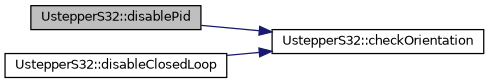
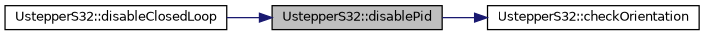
(243, 54) -> (243, 18)
